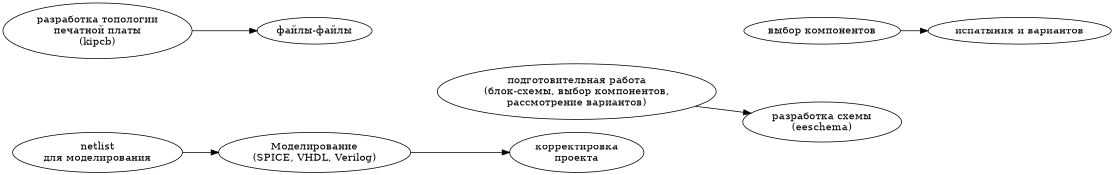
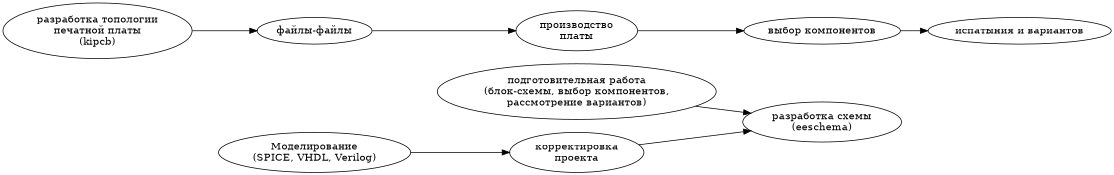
none -> (577, 31)
none -> (691, 138)
(98, 152) -> none
